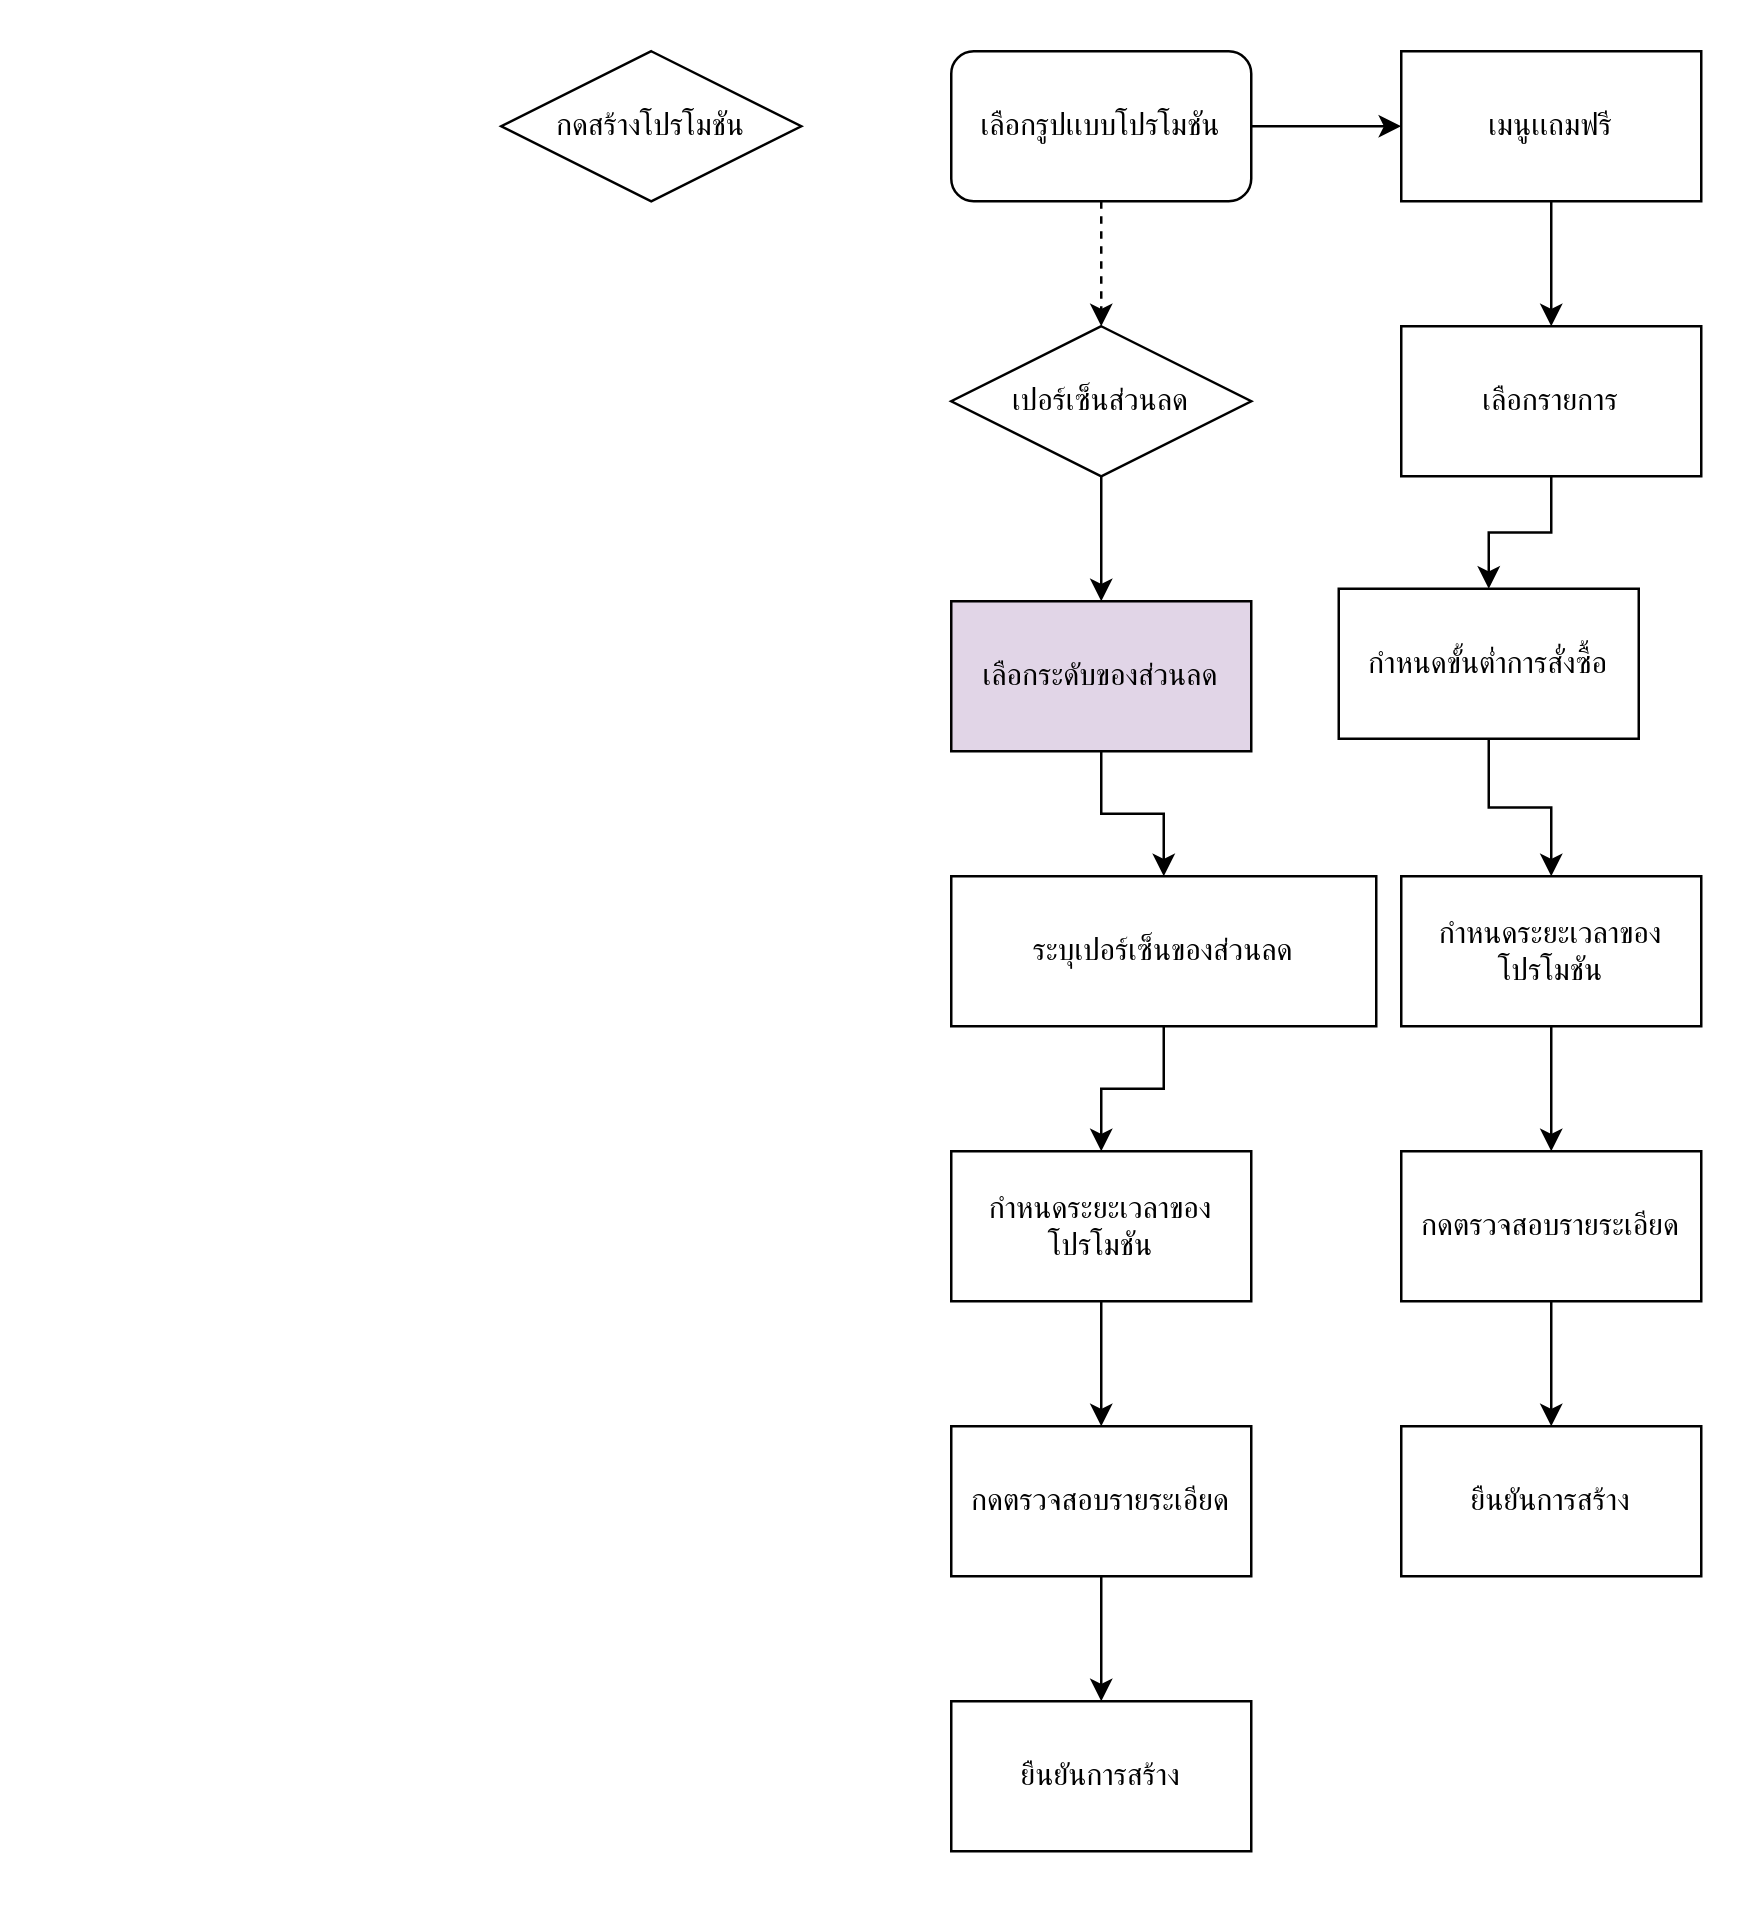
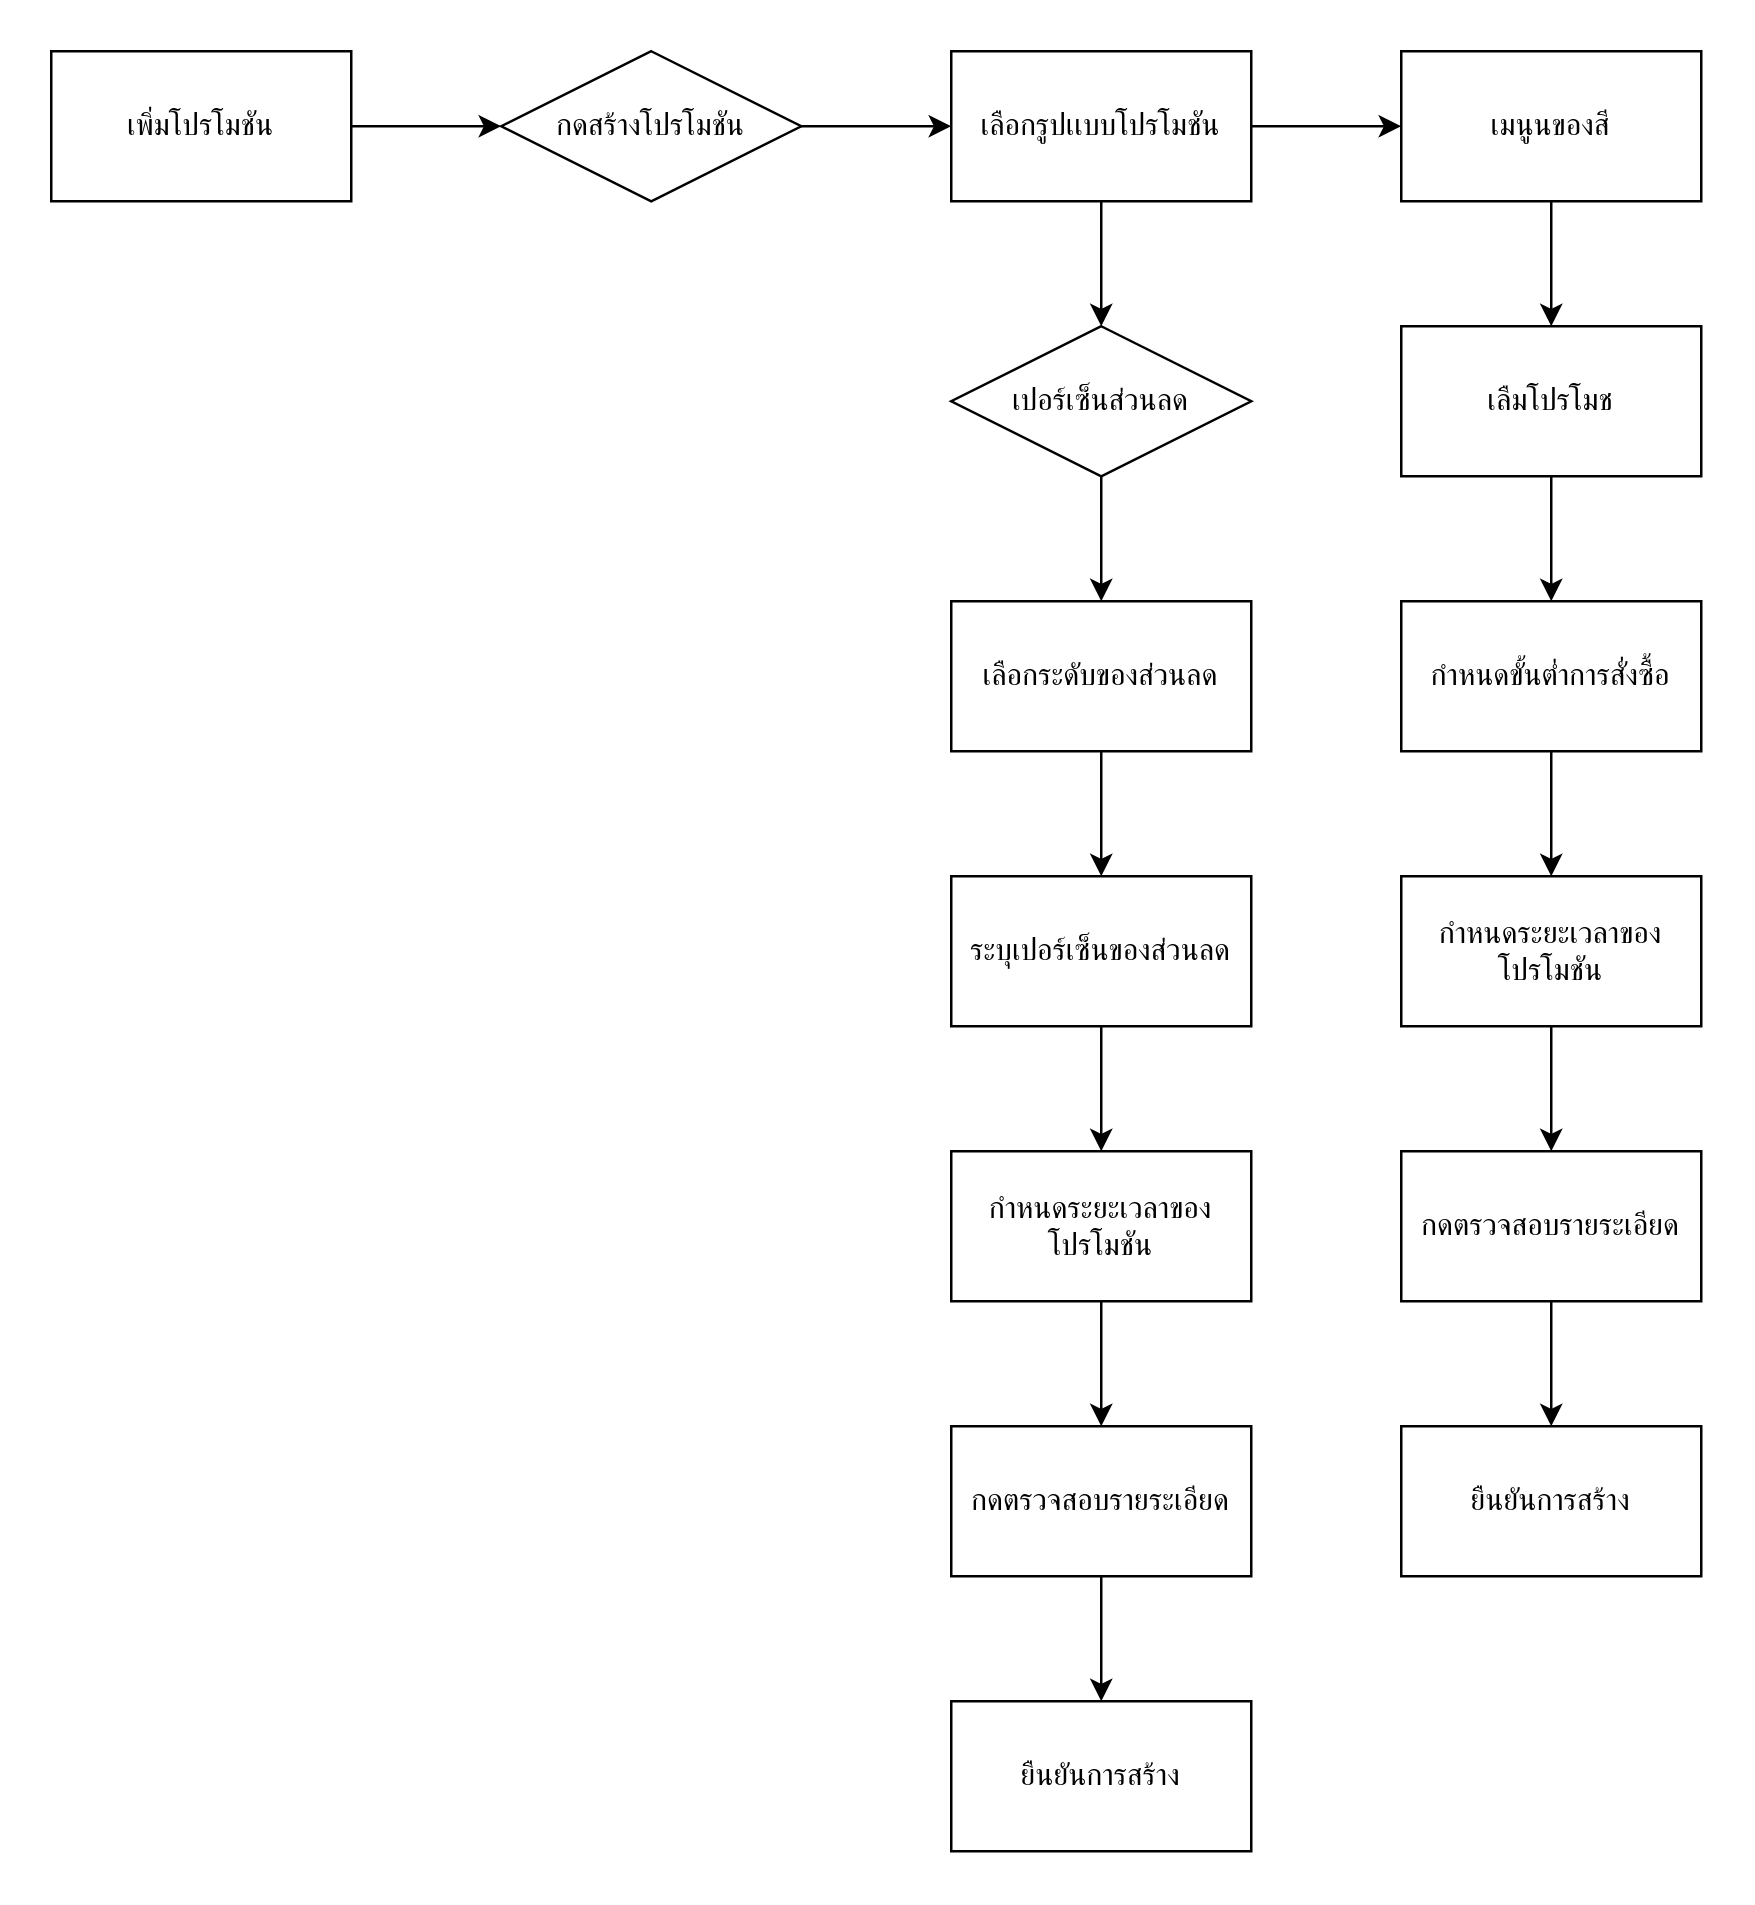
none -> (201, 126)
none -> (418, 126)
none -> (868, 126)
(1101, 126) -> (1101, 126)
(1551, 126) -> (1551, 126)
(1101, 257) -> (1101, 257)
(1551, 401) -> (1551, 401)
(1489, 664) -> (1551, 676)
(1101, 676) -> (1101, 676)
(1164, 951) -> (1101, 951)
